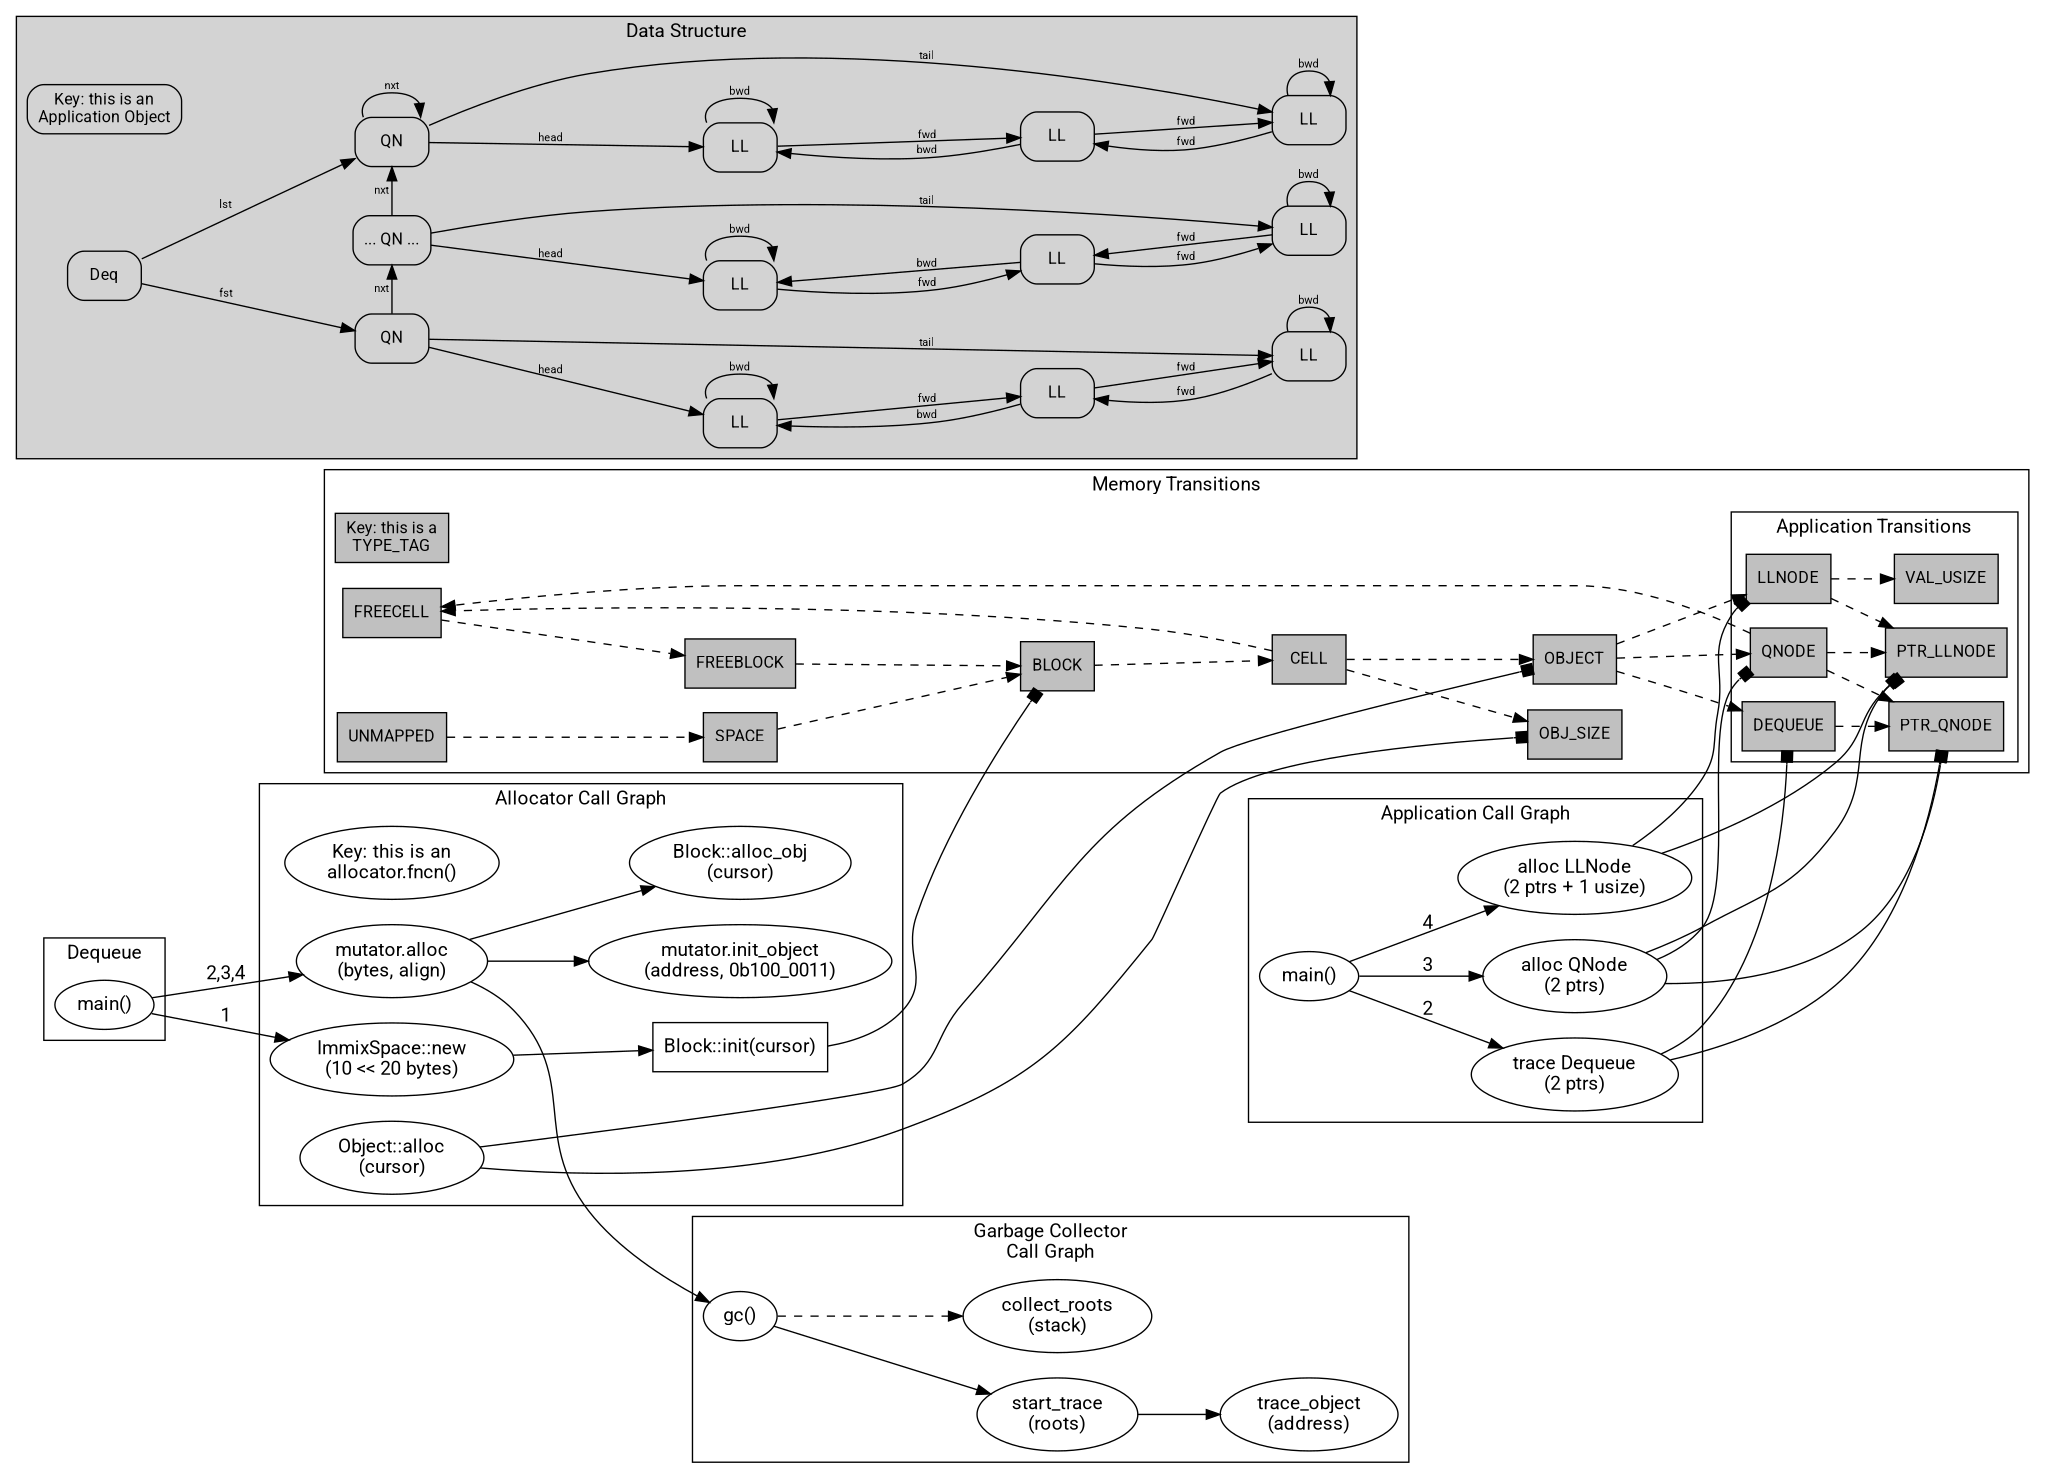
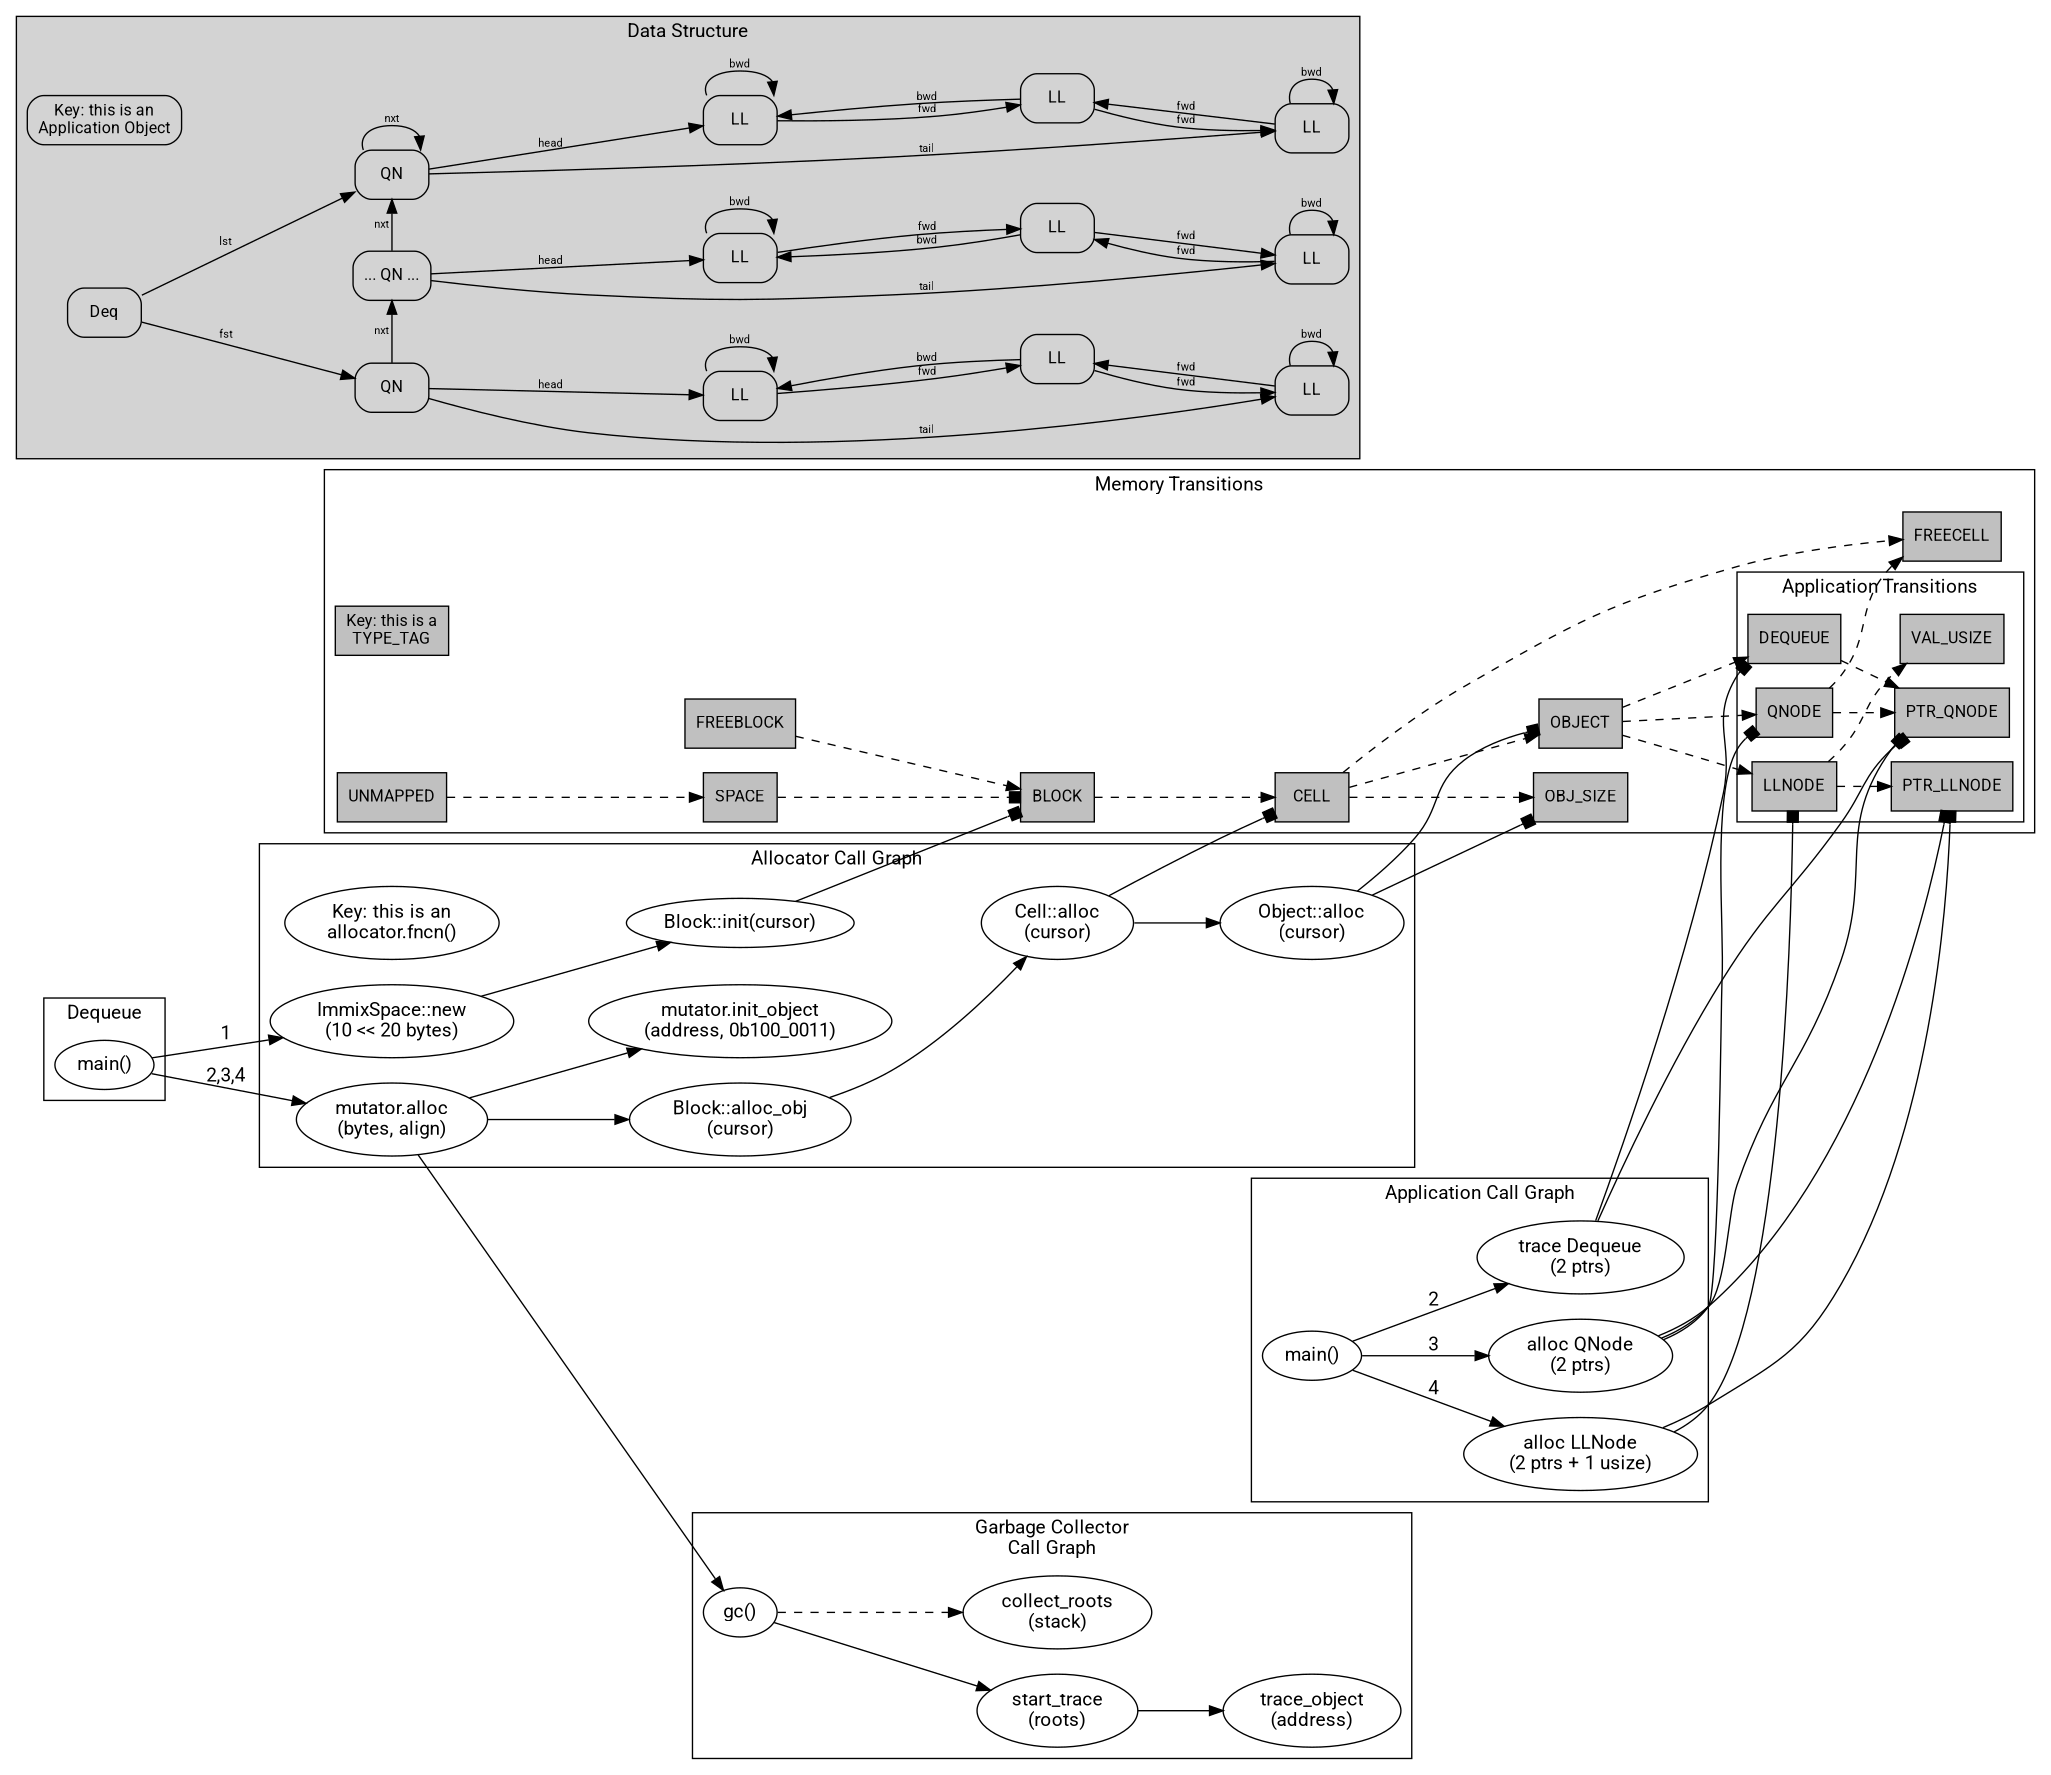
(556, 637) -> none
(1849, 653) -> none
(892, 703) -> (892, 797)
none -> (1057, 923)
(740, 1047) -> (740, 923)
